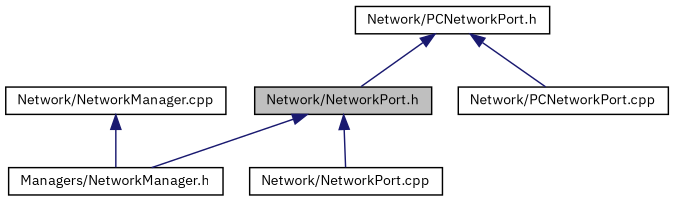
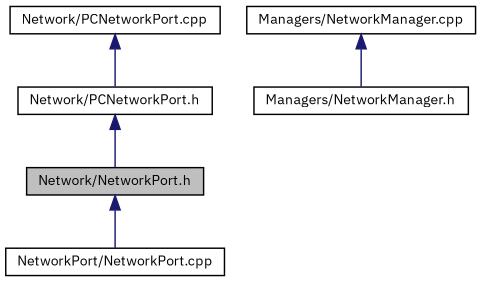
(514, 65) -> (115, 68)
(116, 101) -> (361, 20)
(223, 143) -> none
(346, 181) -> (115, 262)
